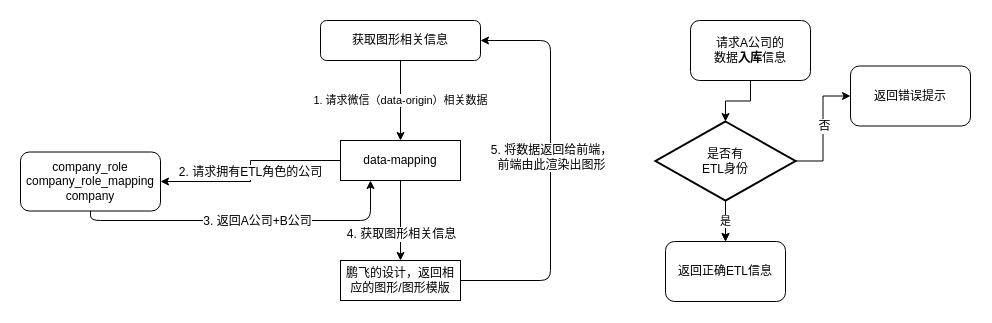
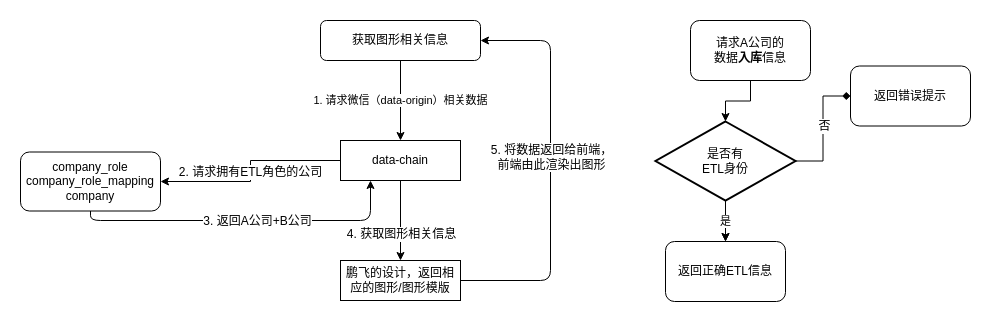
(842, 96) -> (841, 96)
(401, 161) -> (401, 161)
